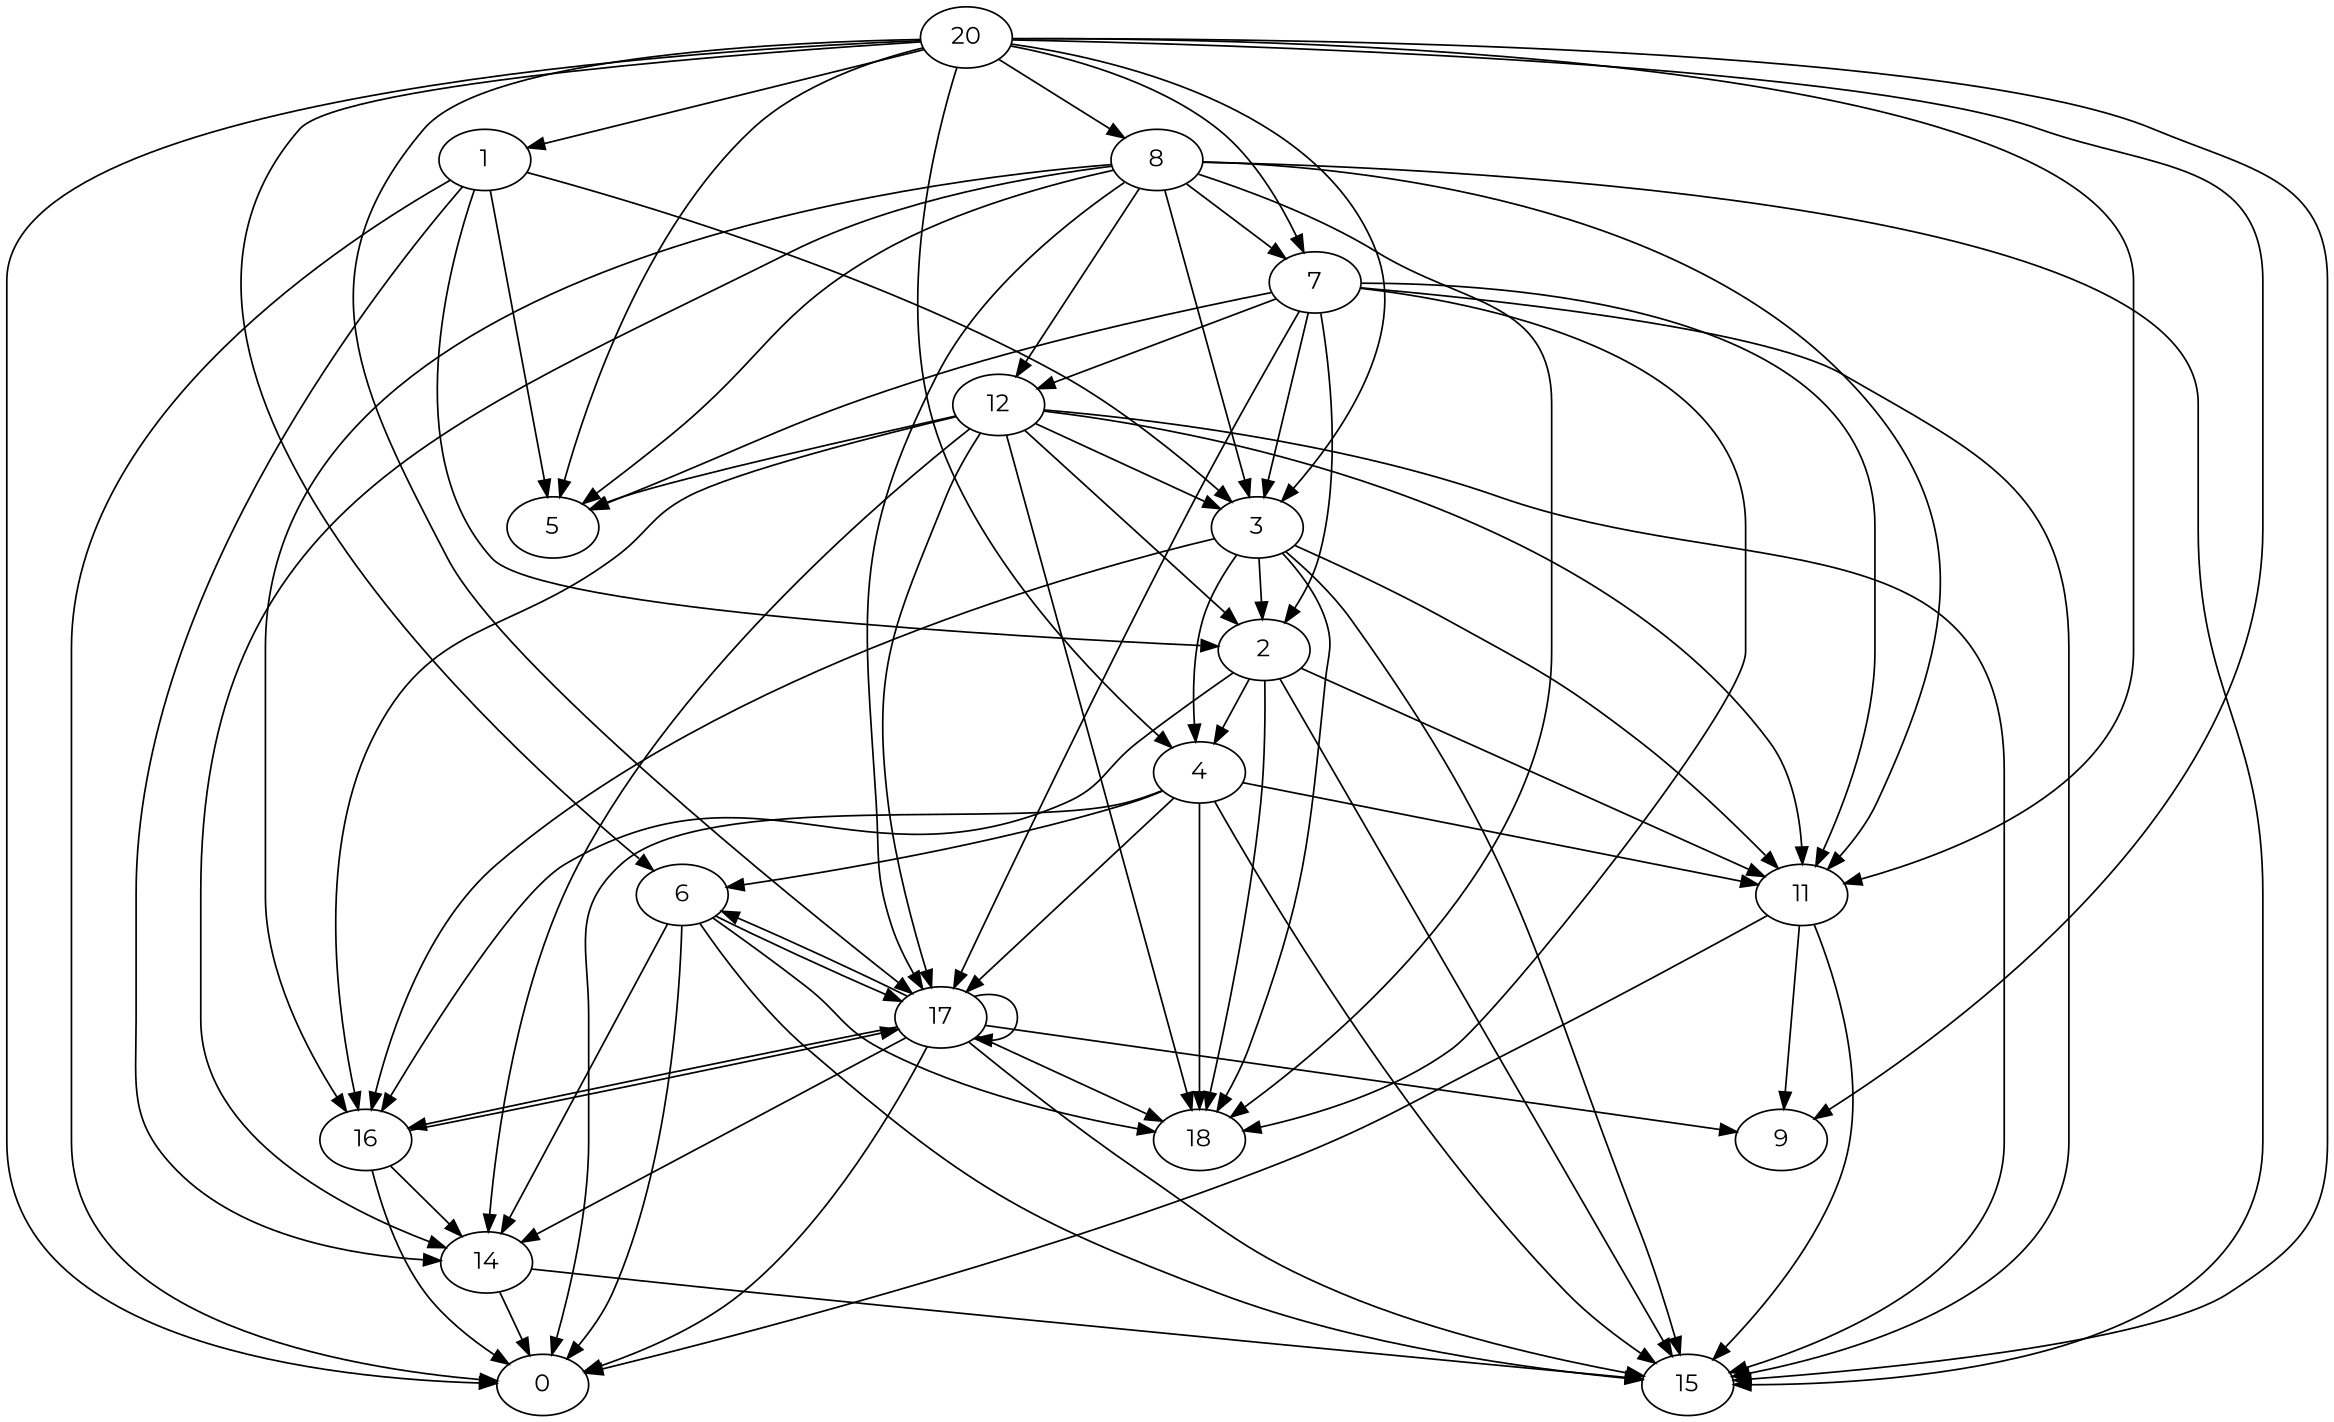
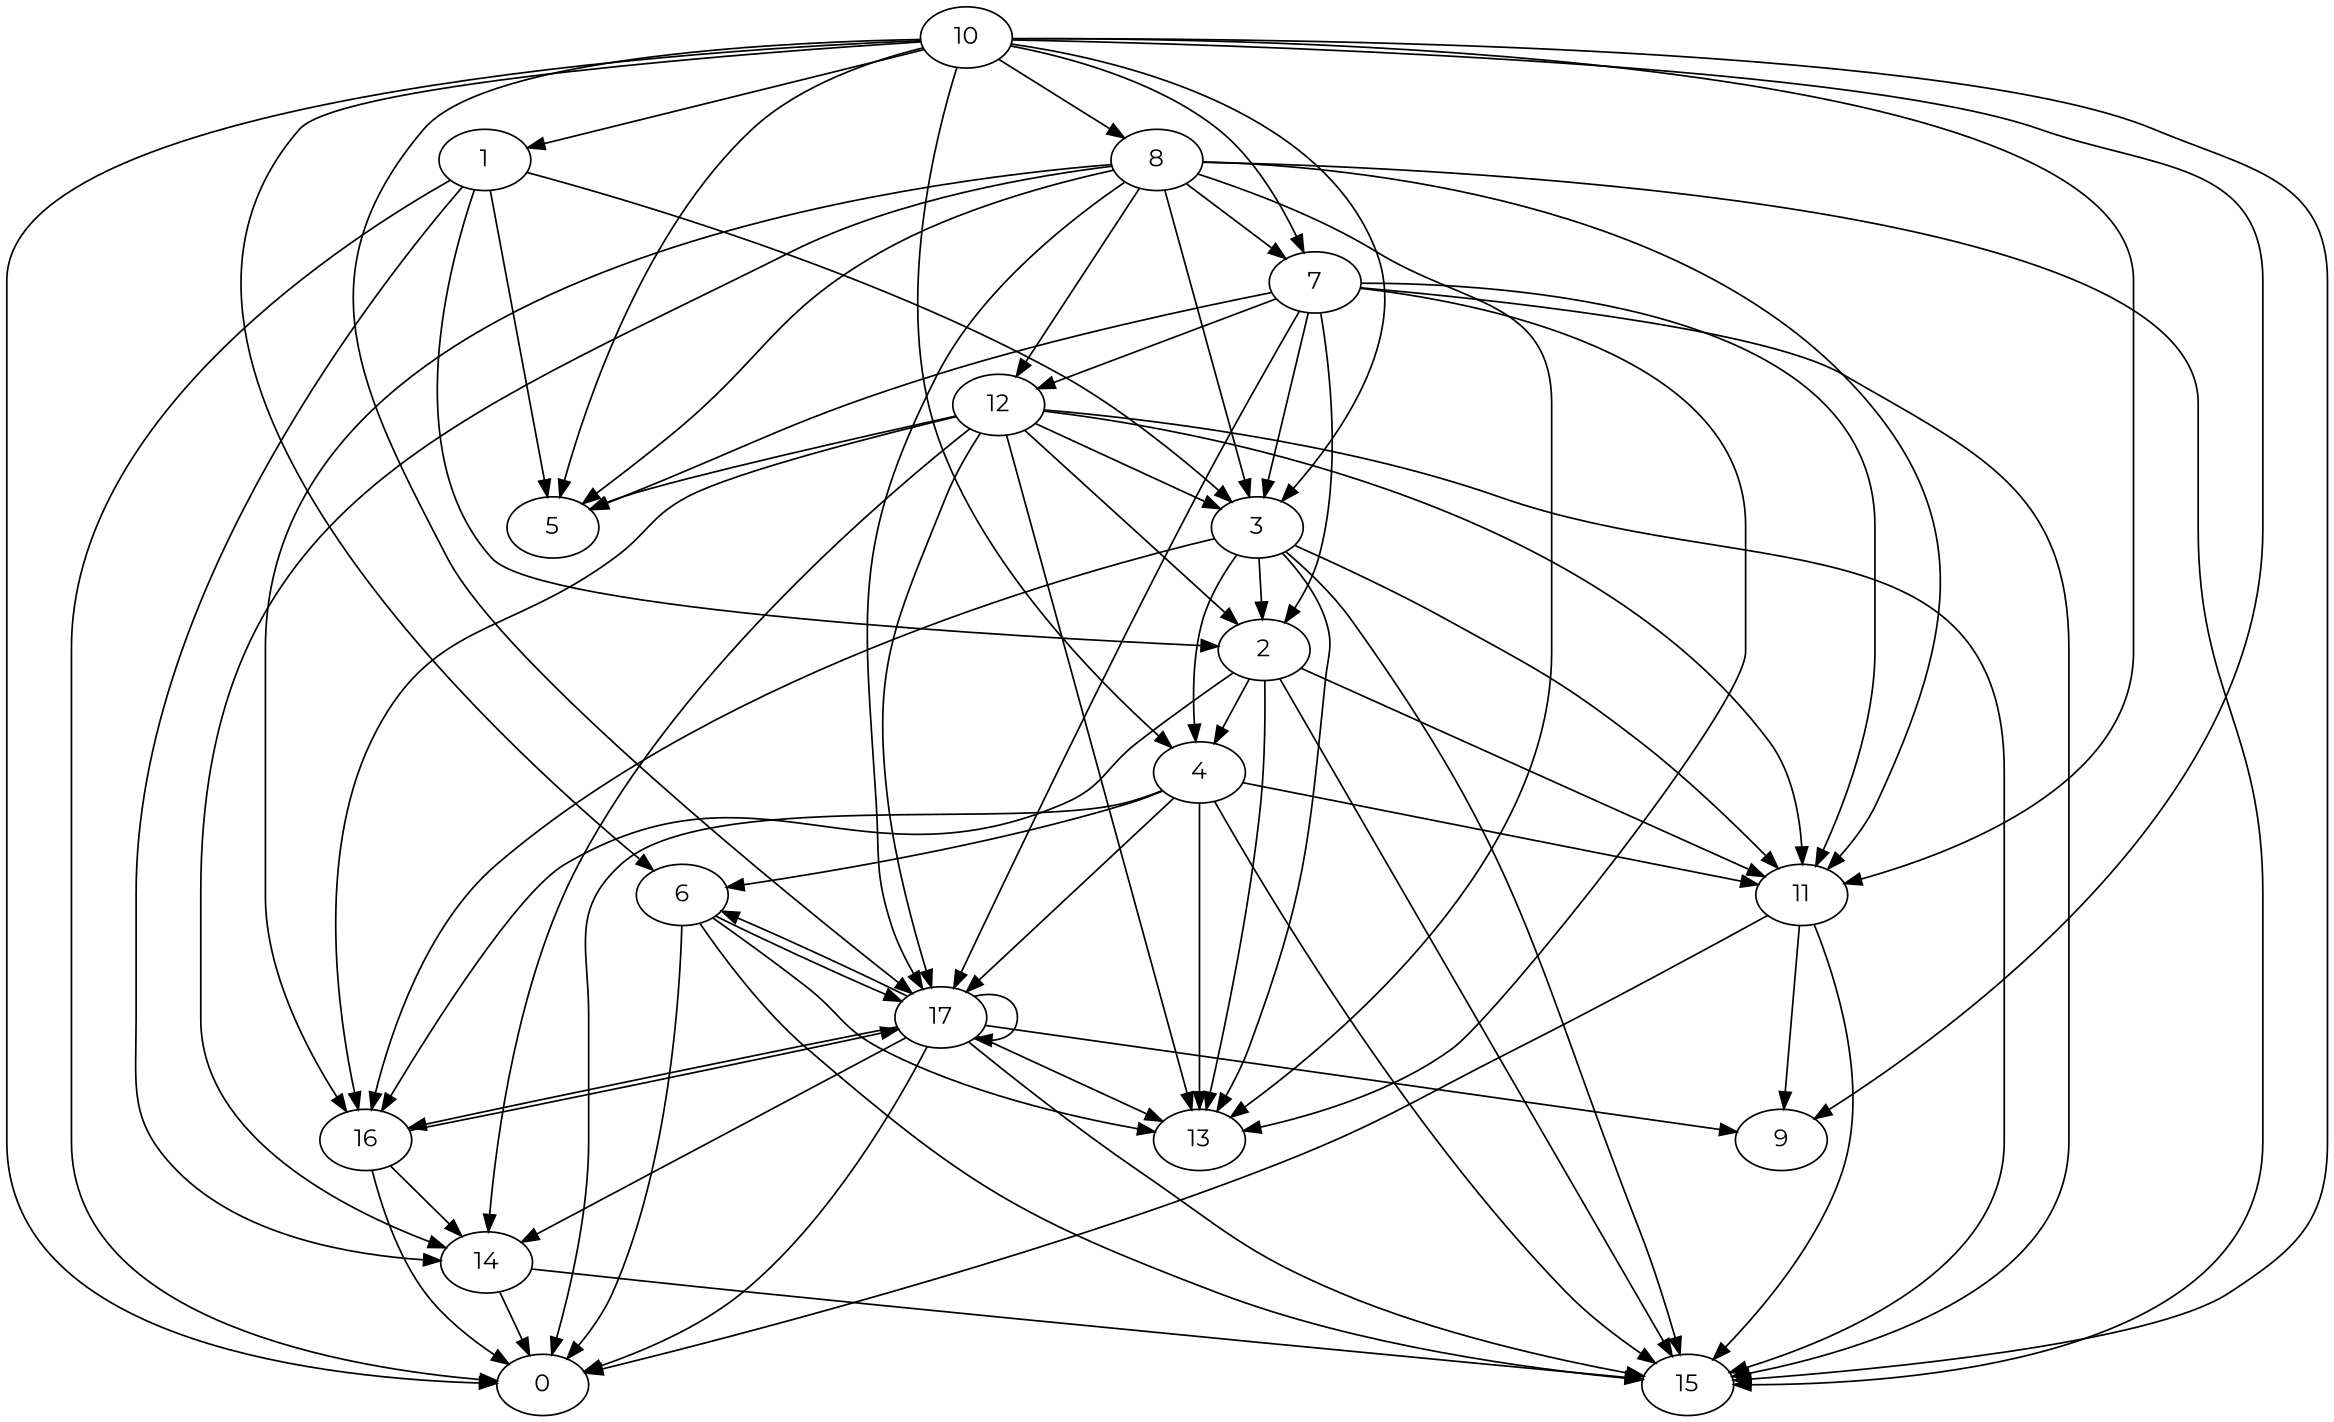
(966, 37) -> (966, 37)
(600, 1049) -> none
(1199, 1140) -> (1199, 1140)
